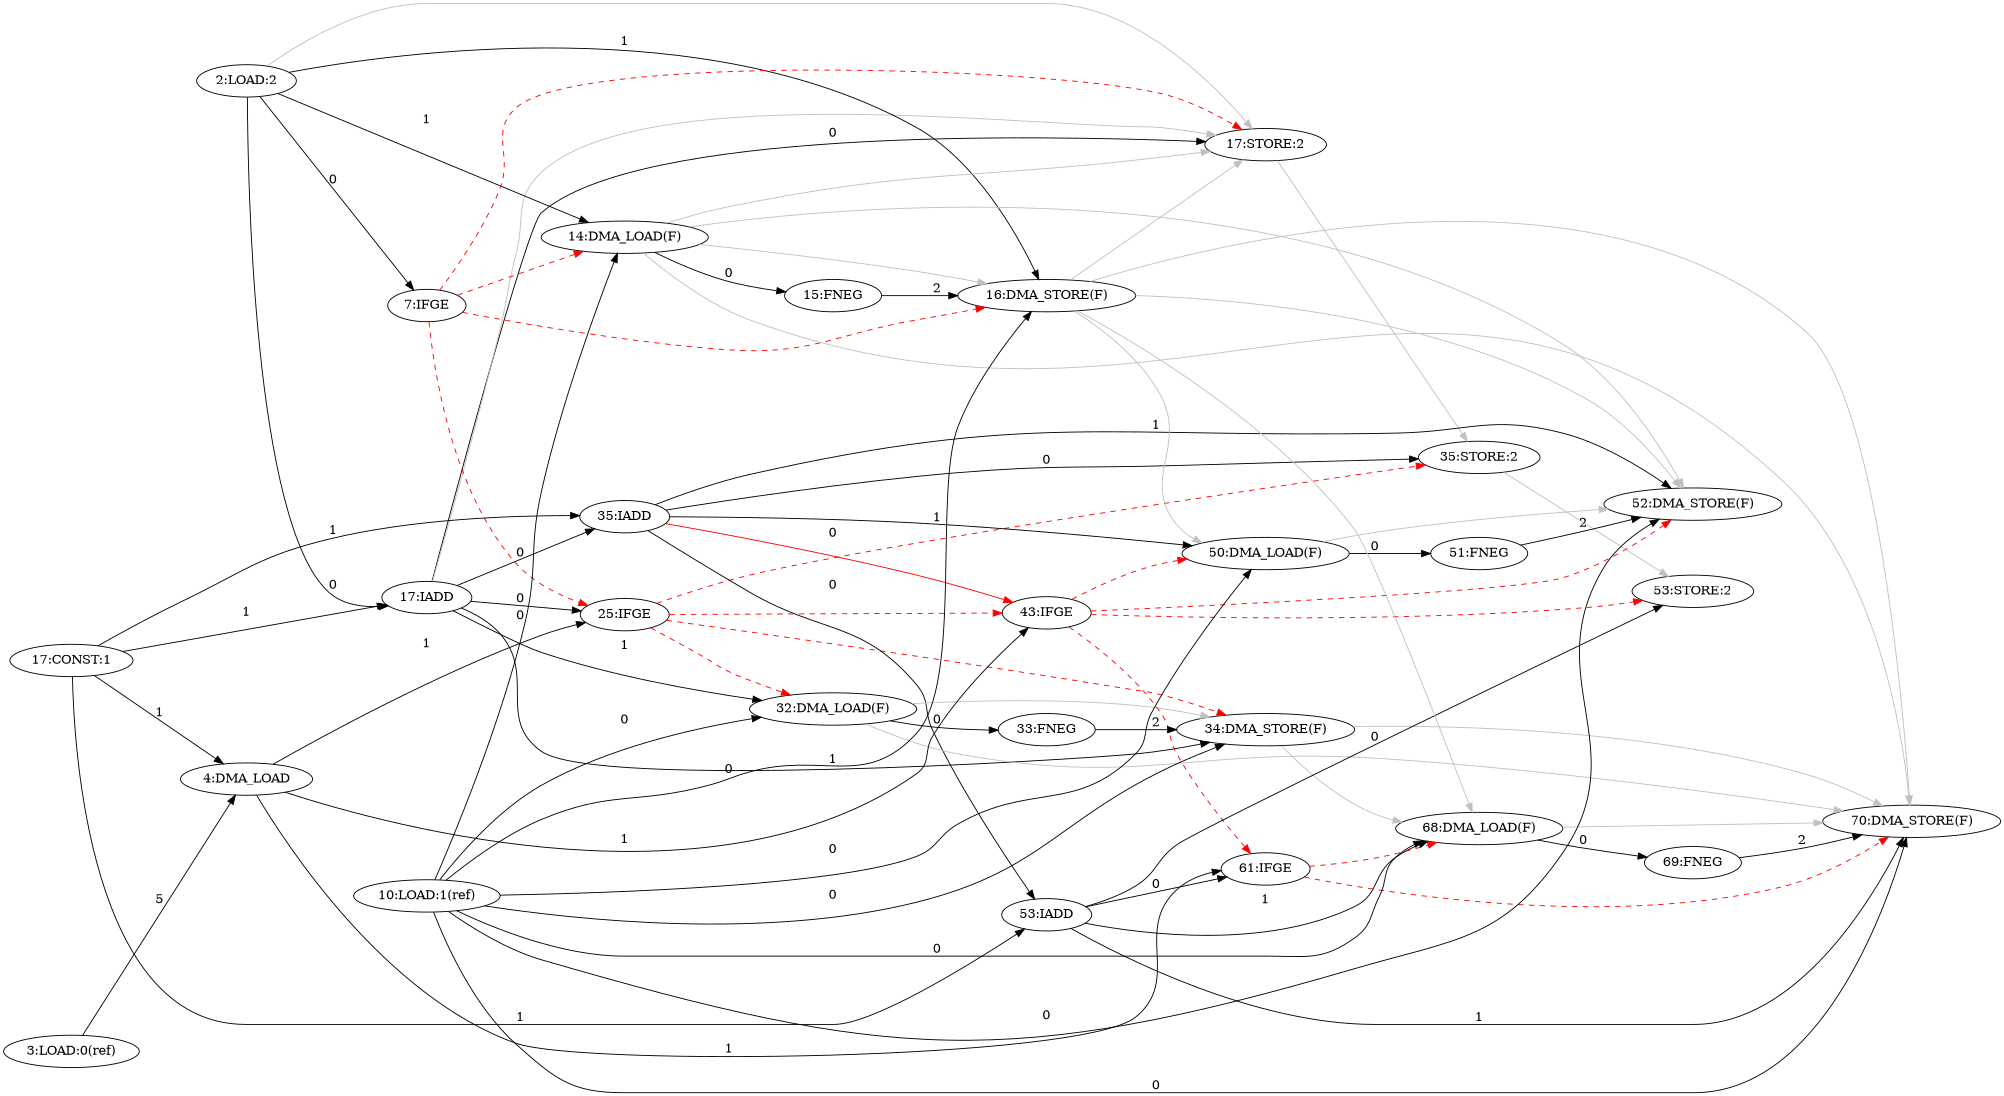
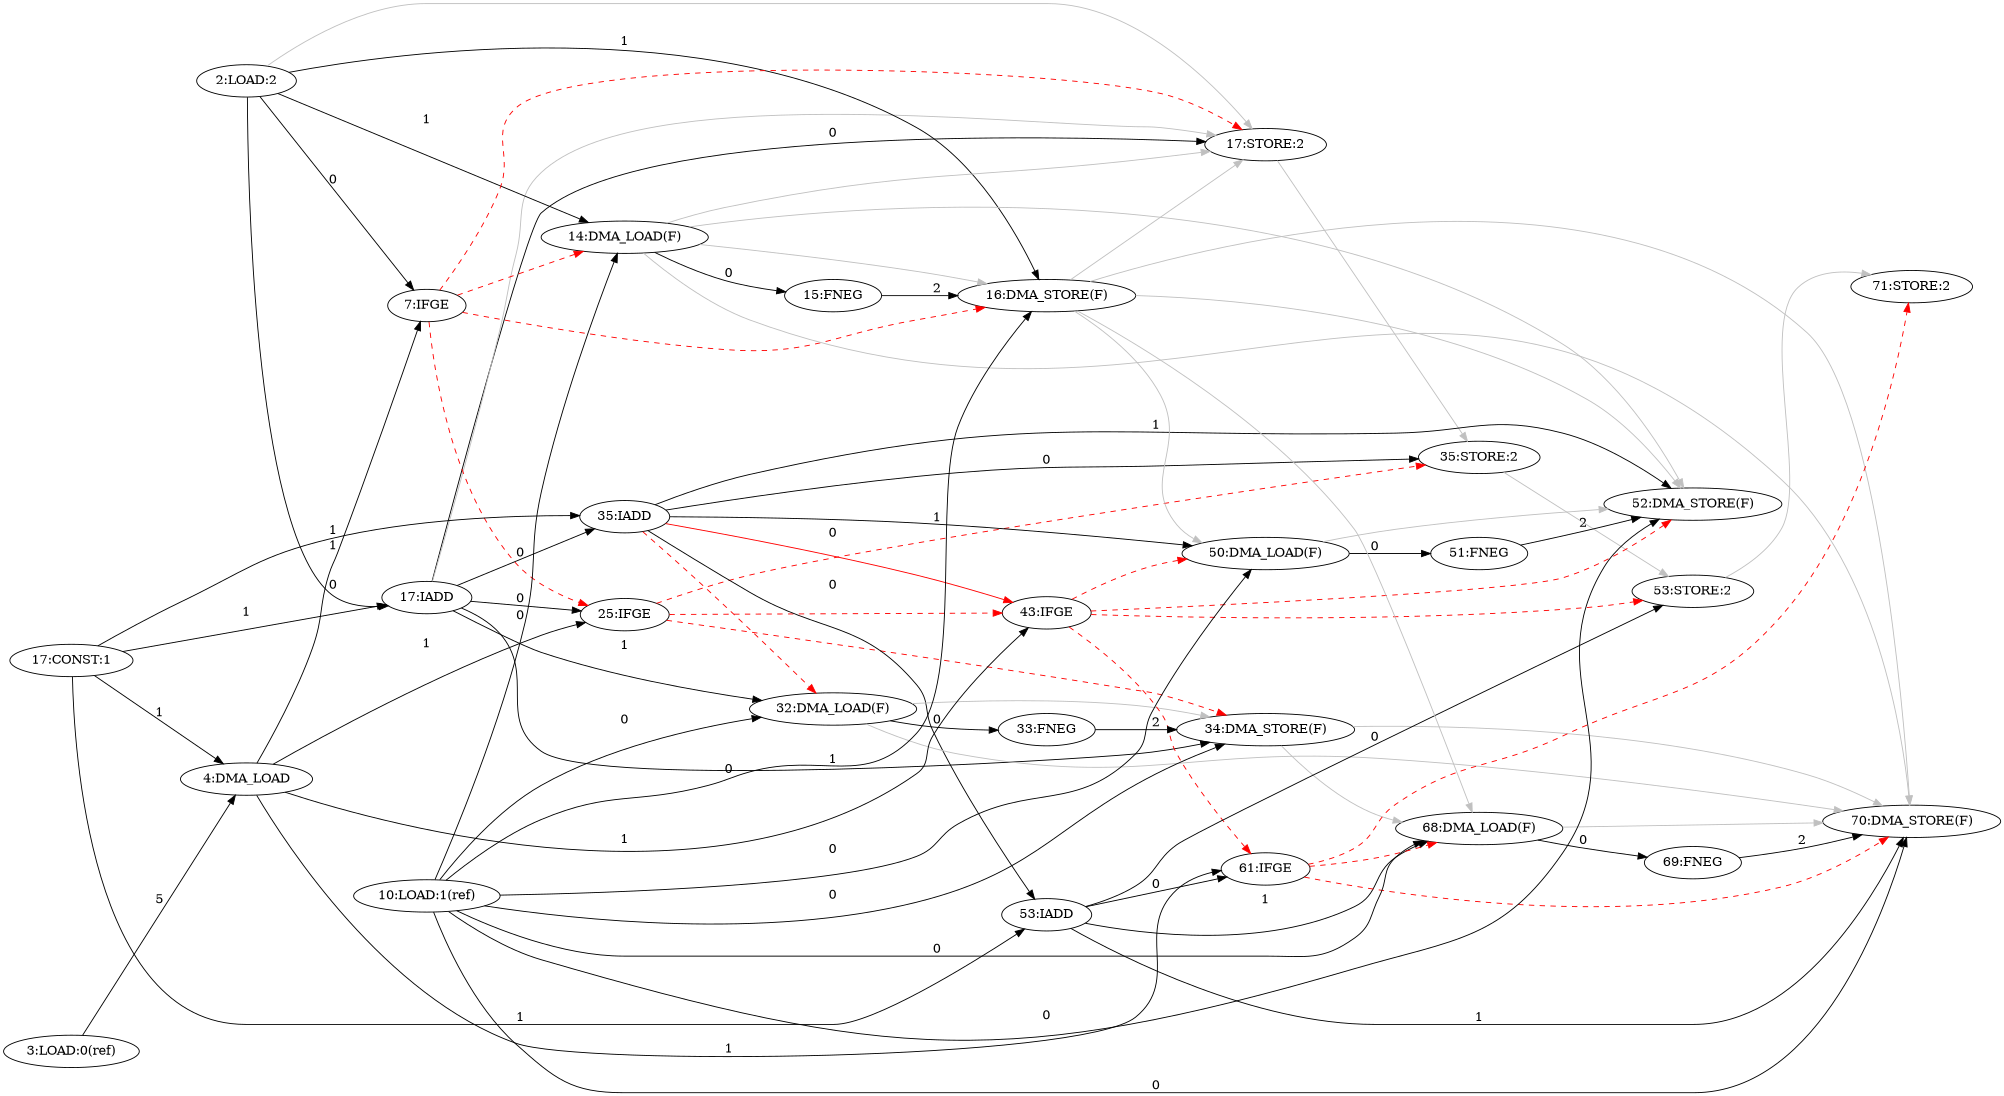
none -> (1912, 287)
none -> (339, 548)
(715, 664) -> (727, 608)
